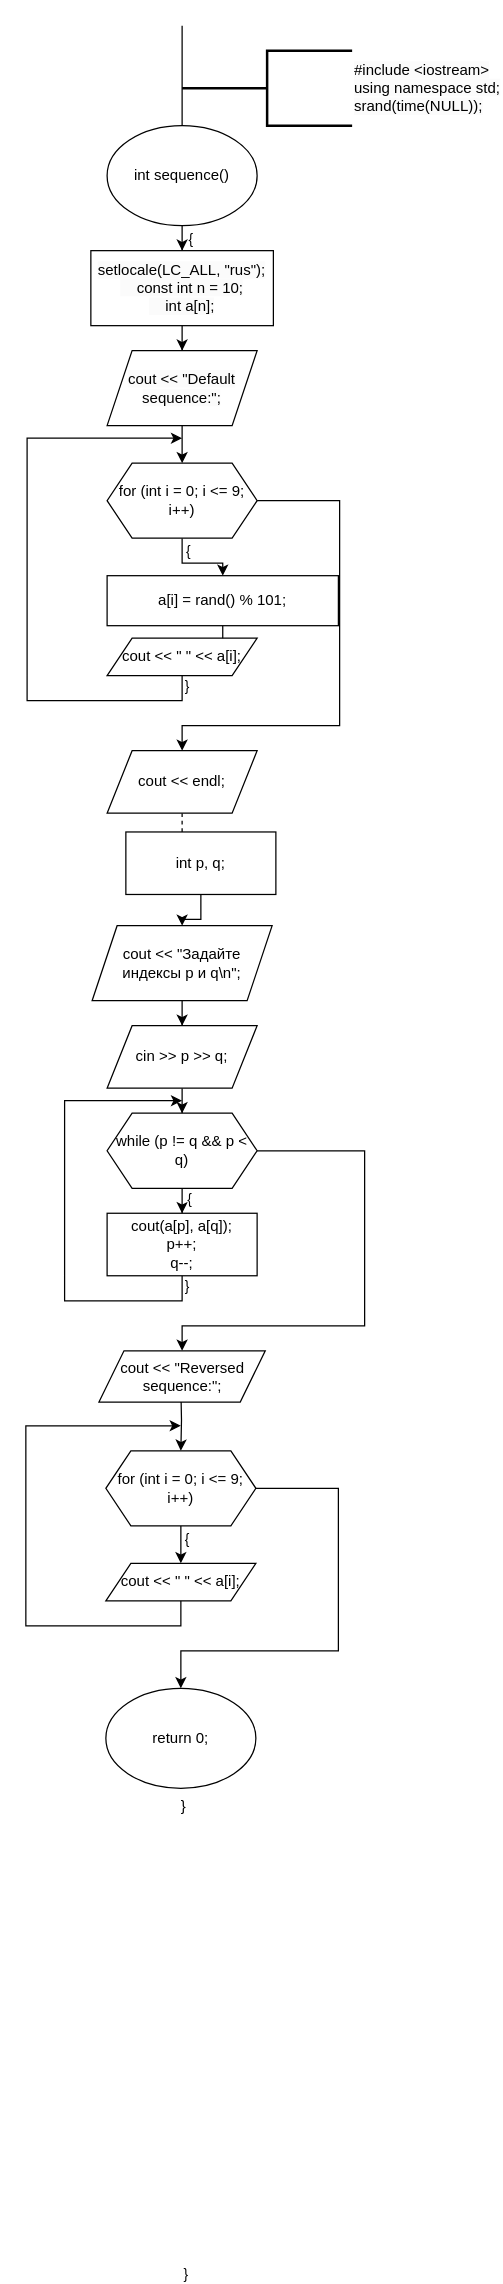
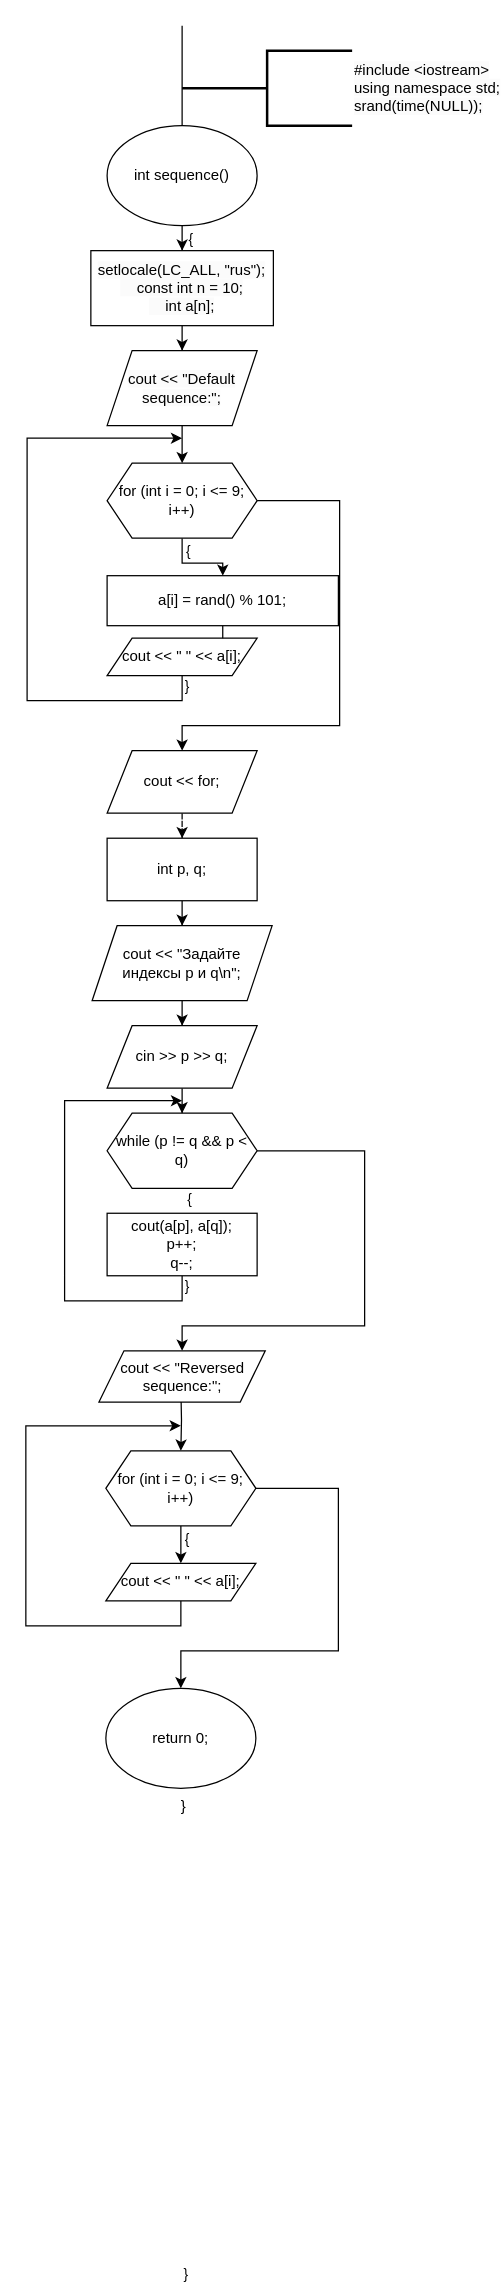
(182, 782) -> (182, 782)
(201, 863) -> (182, 869)
(182, 1205) -> none
